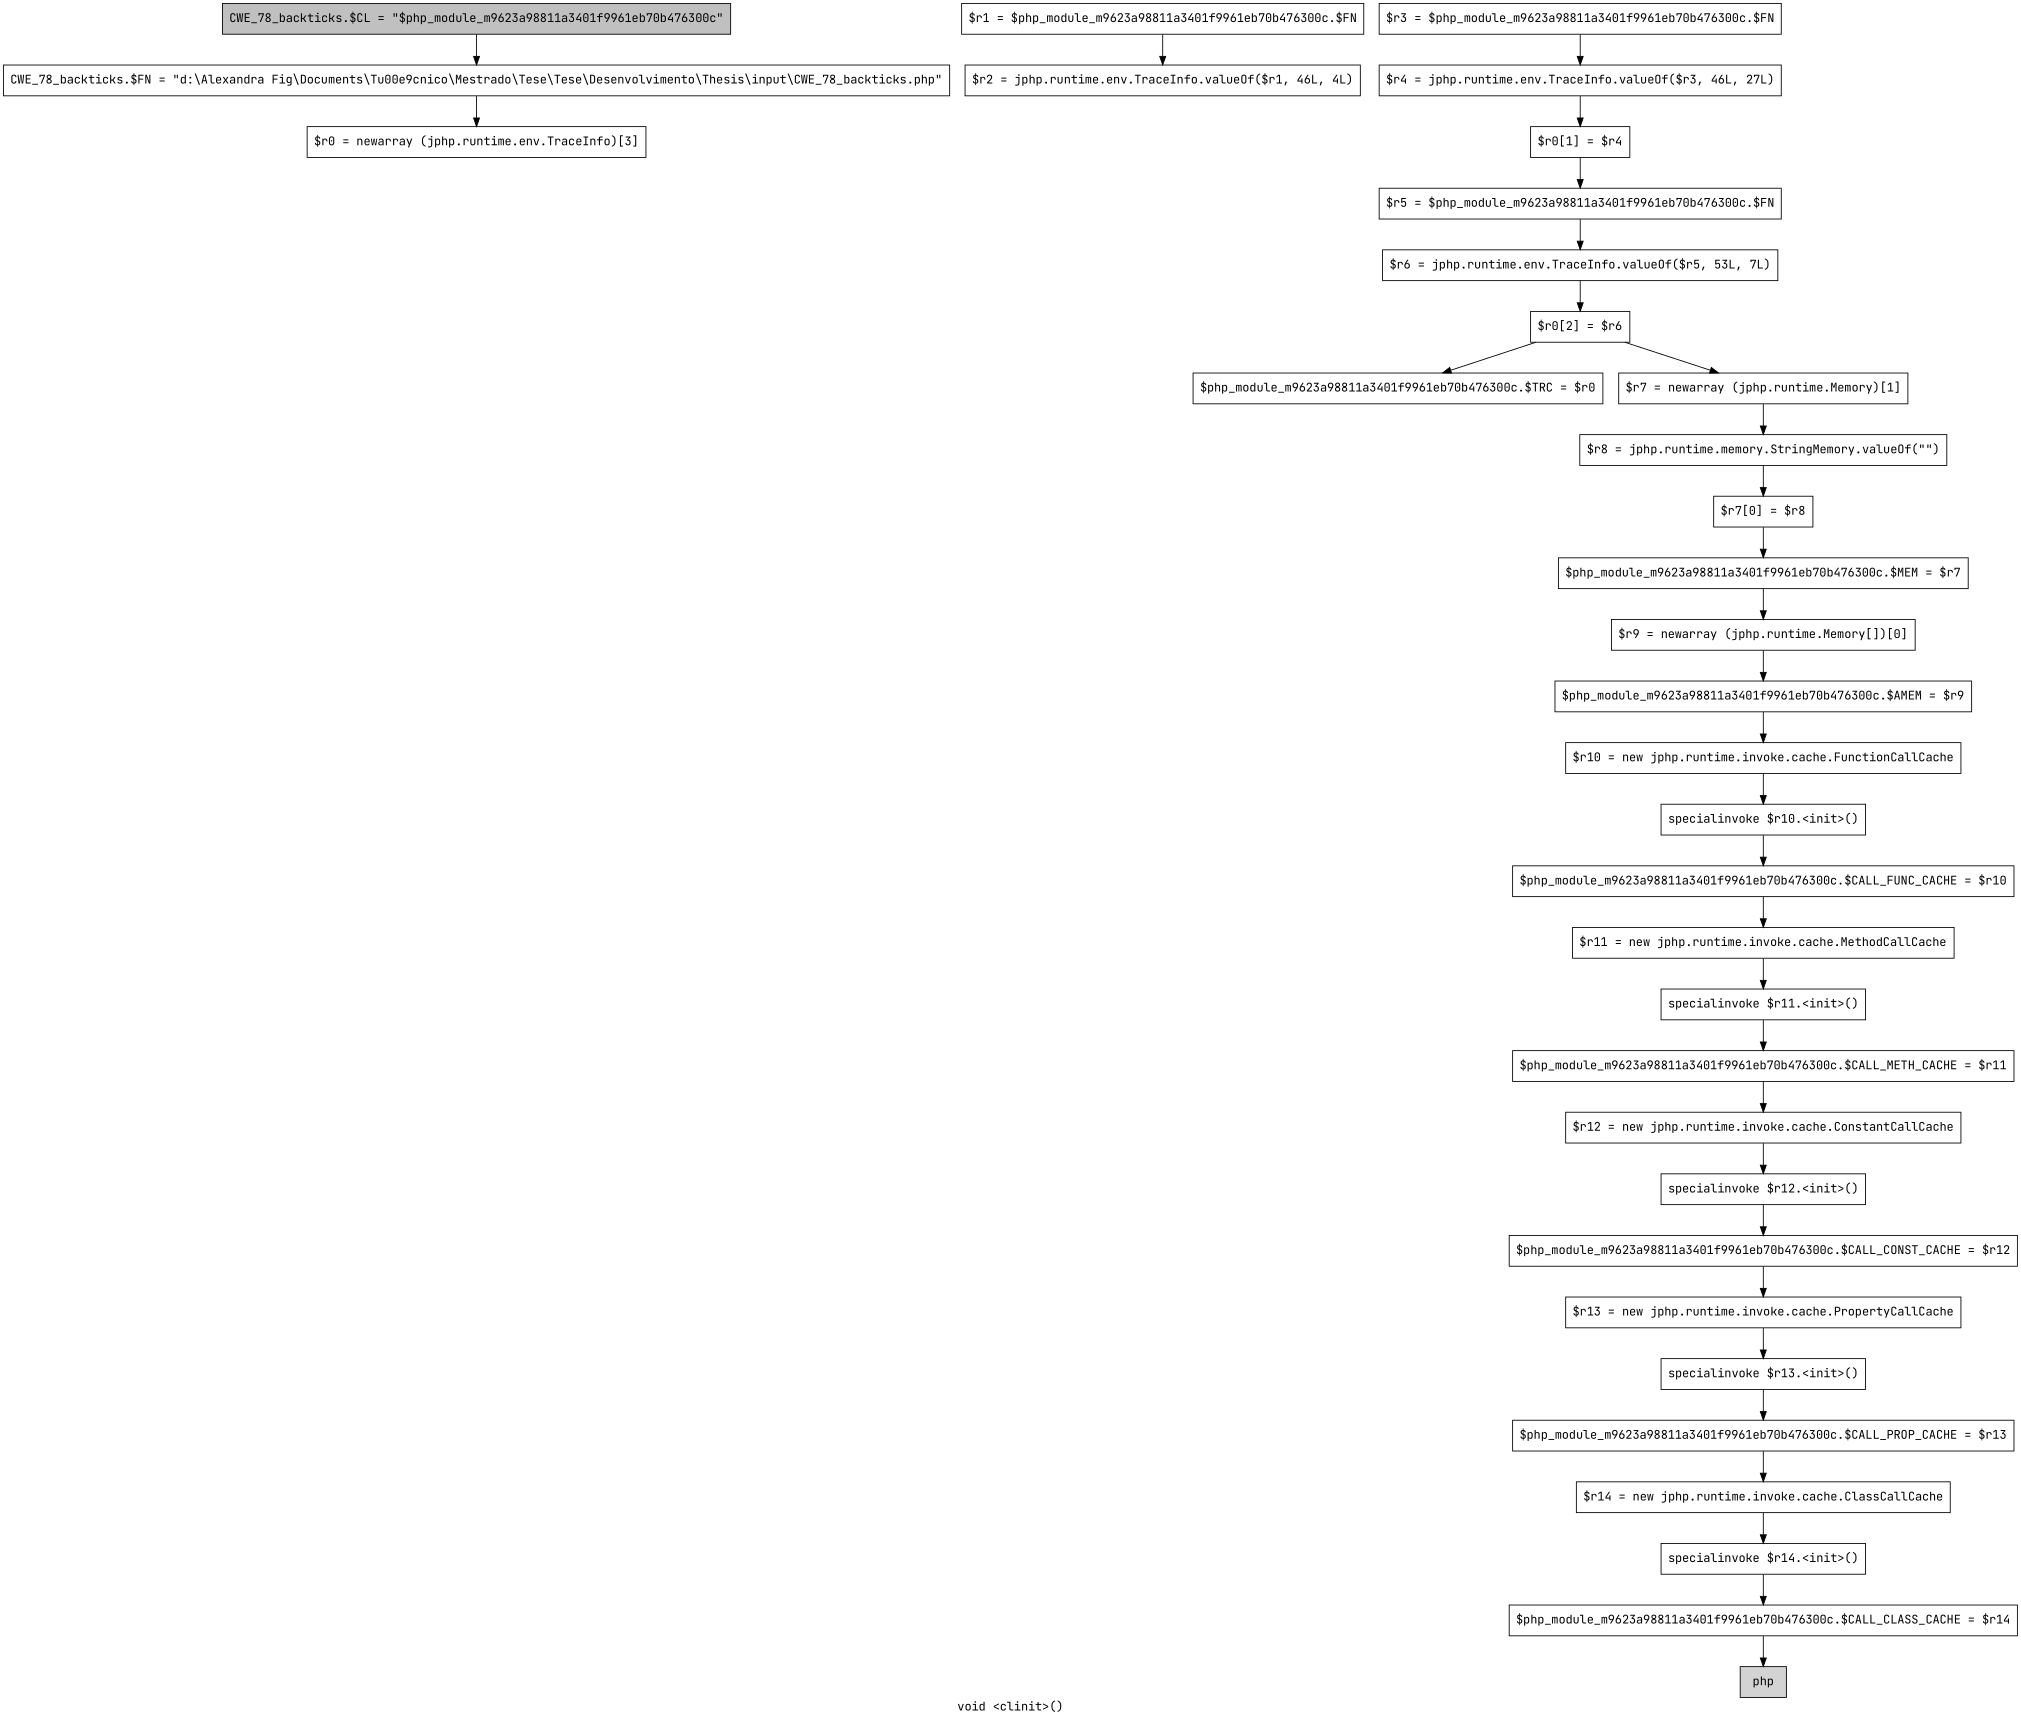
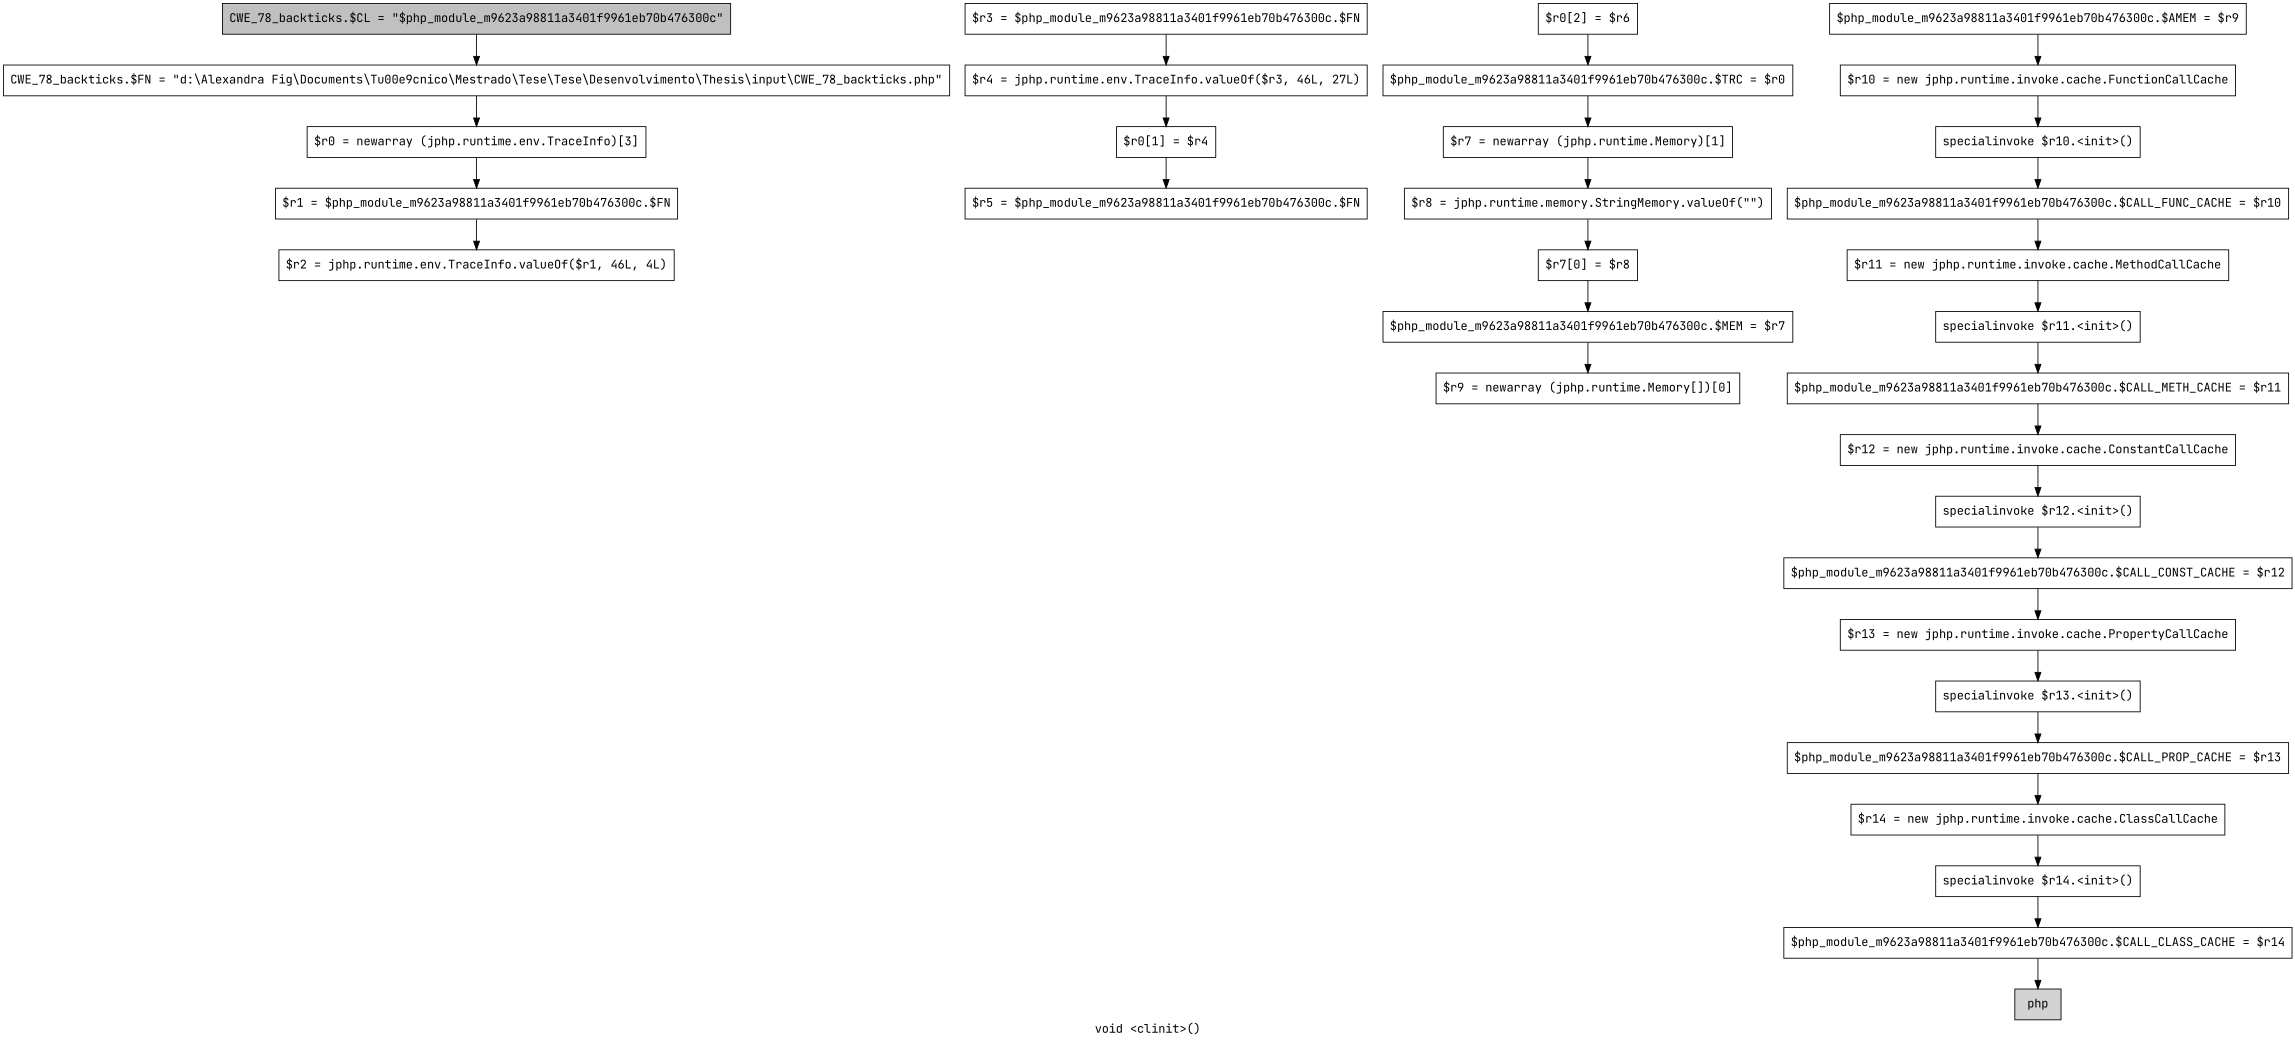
none -> (477, 169)
(1580, 265) -> none
(1668, 356) -> (1588, 107)
(1763, 661) -> none
